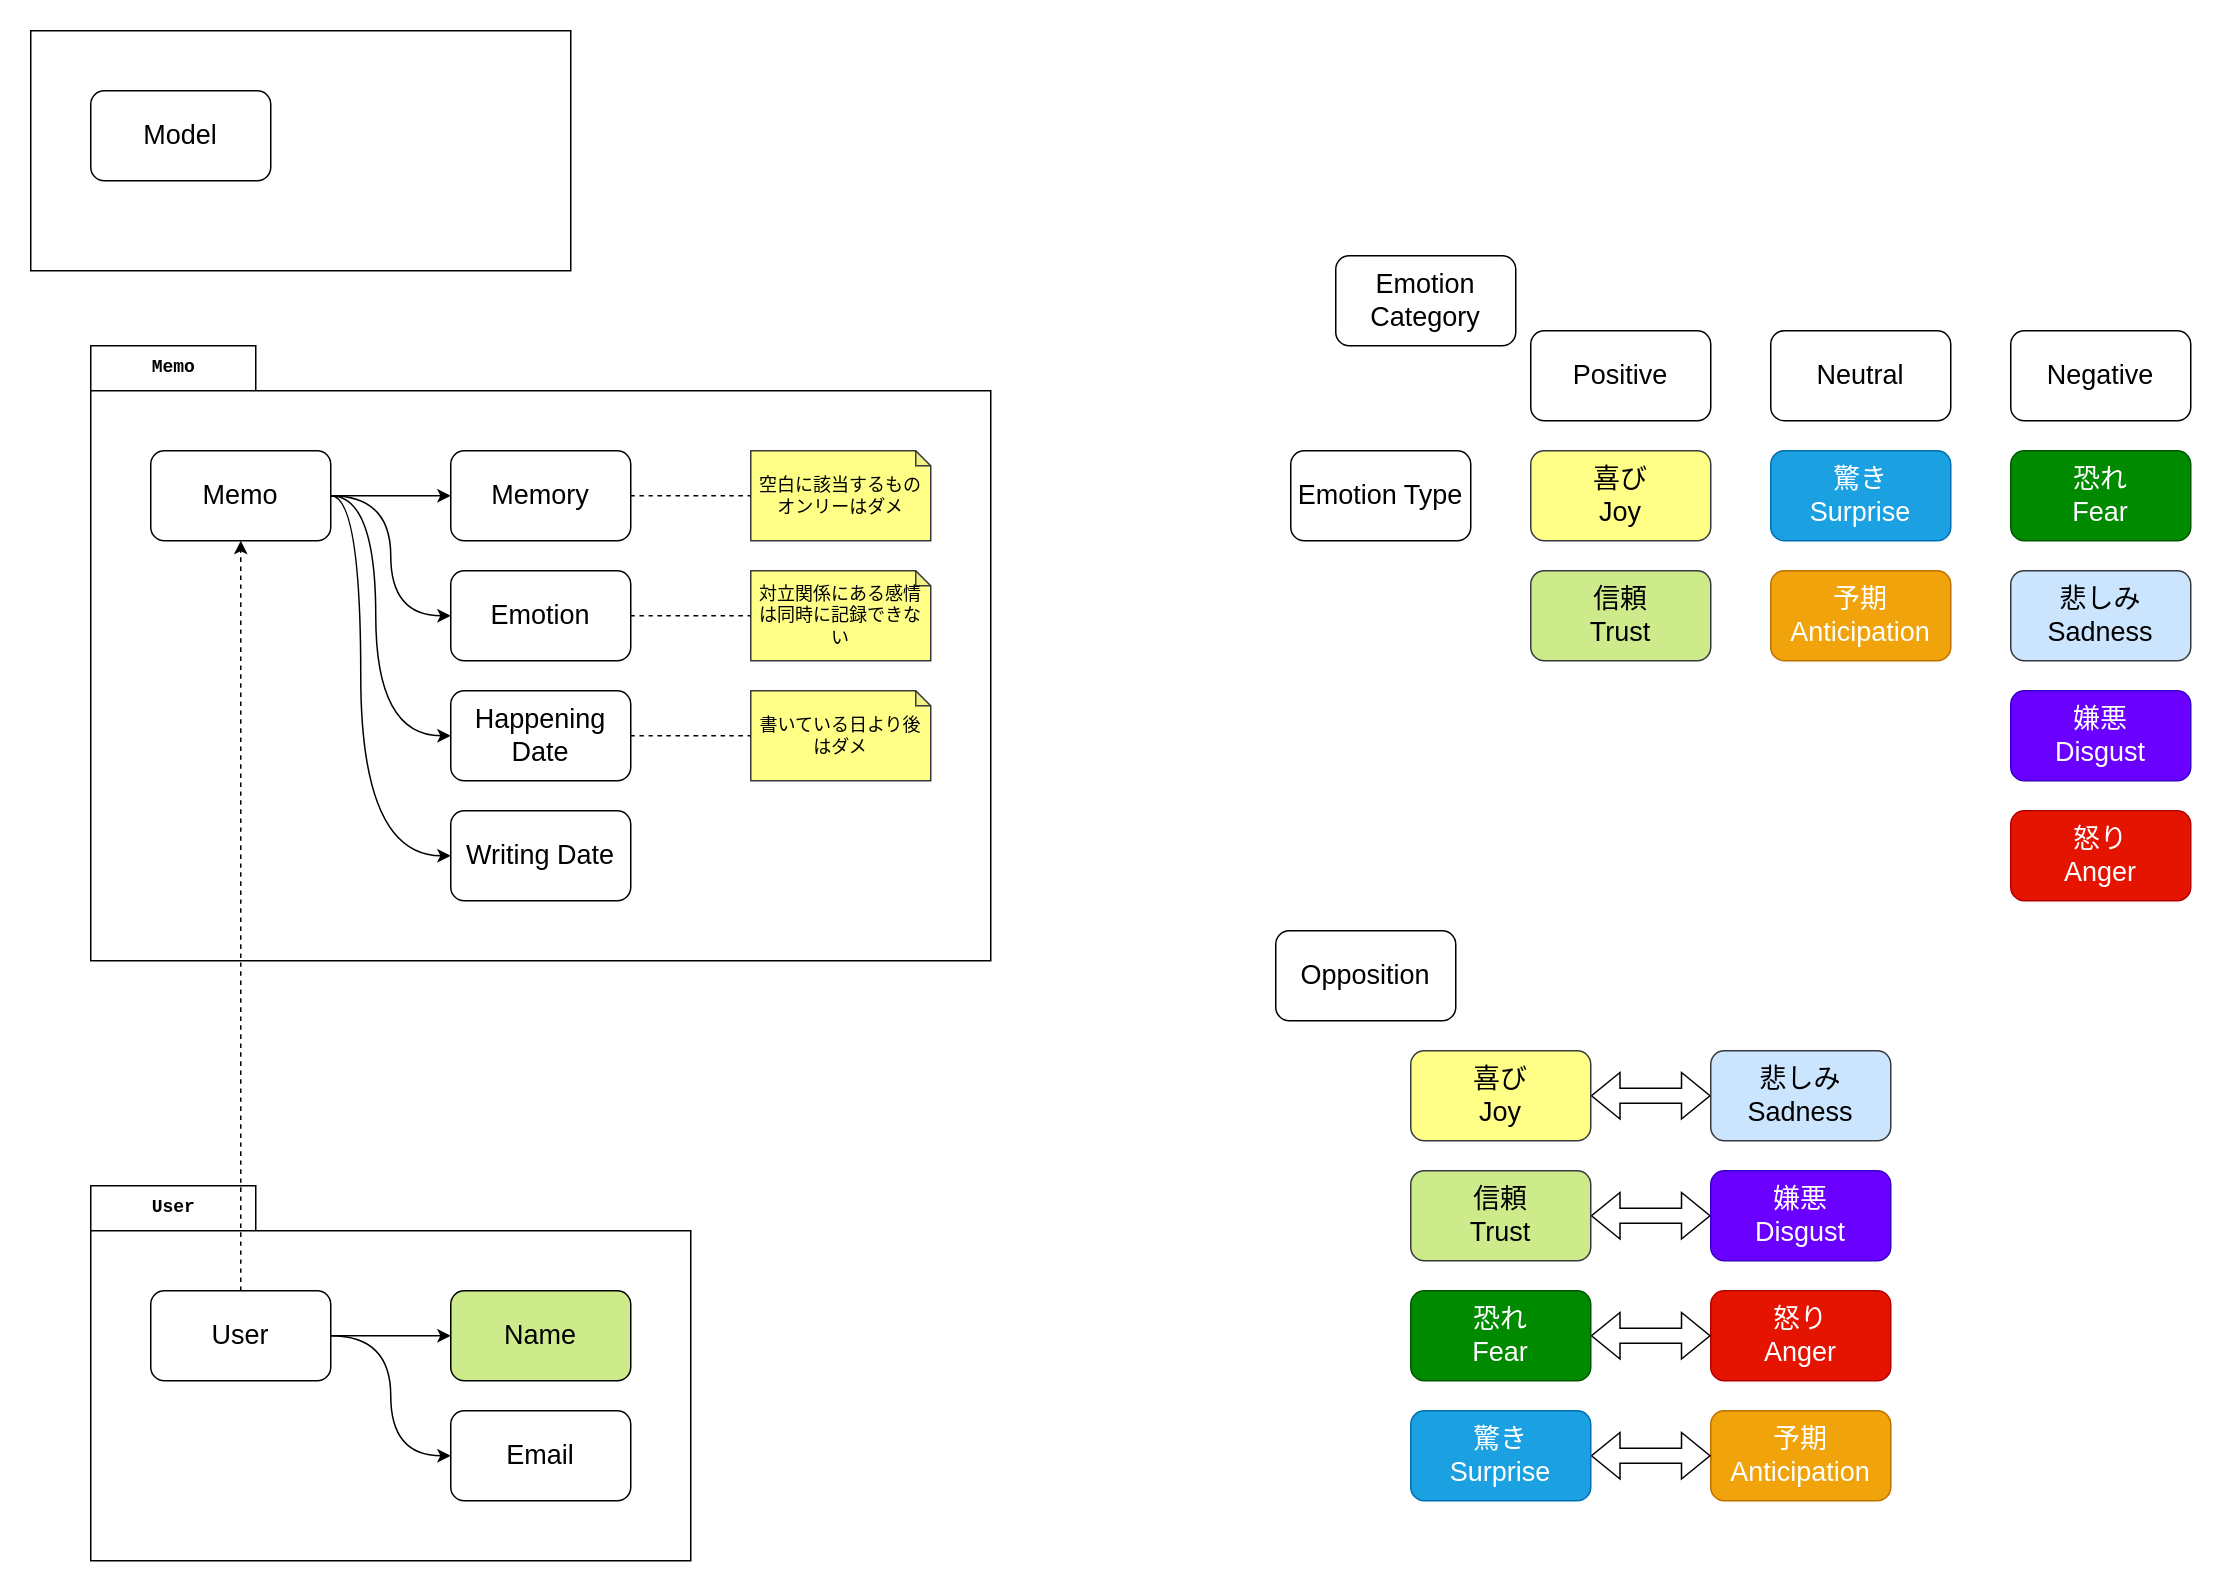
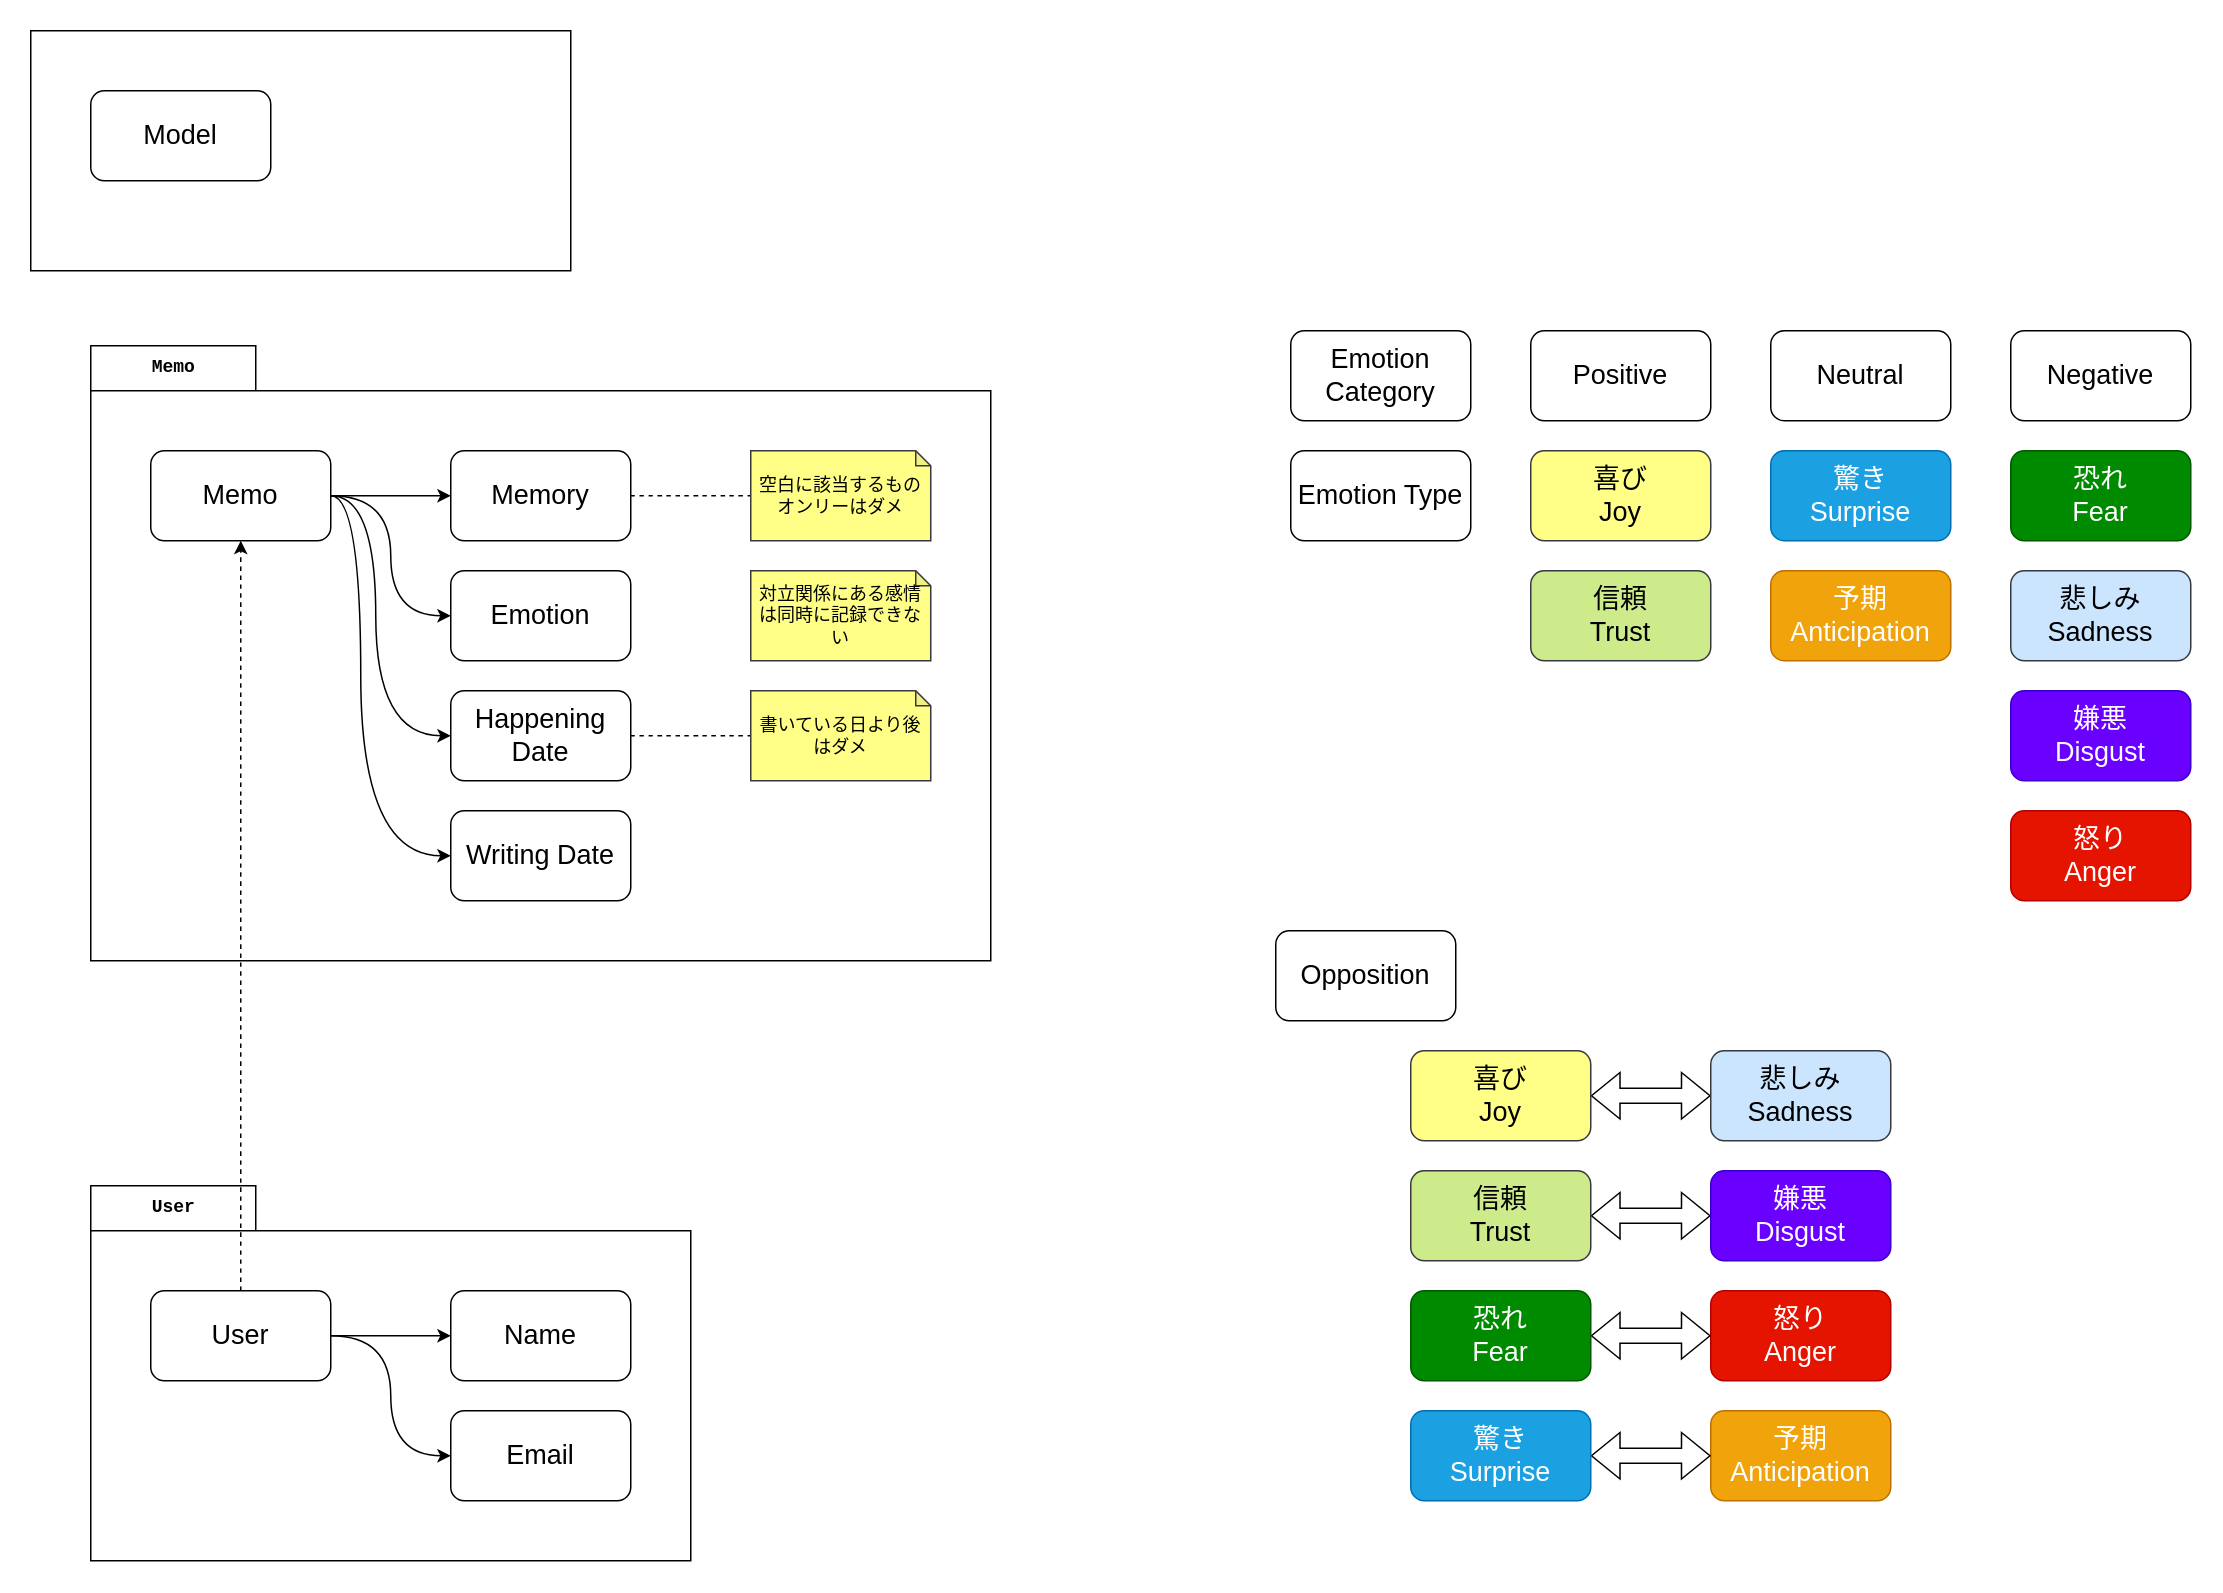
(1426, 301) -> (1381, 376)
(692, 616) -> none
(541, 1336) -> (541, 1336)
